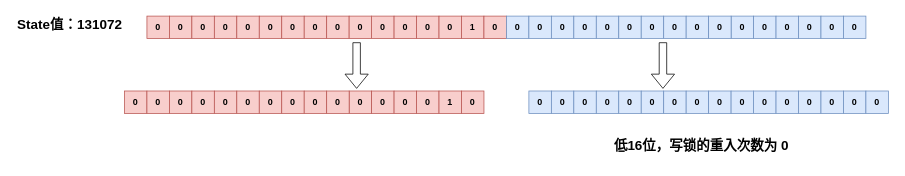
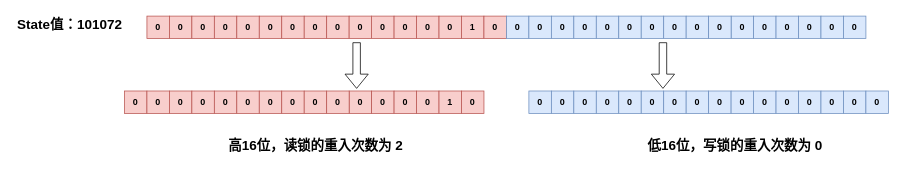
(72, 26) -> (72, 26)
none -> (323, 148)
(709, 148) -> (743, 148)
